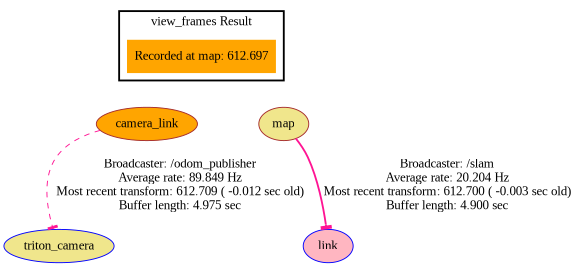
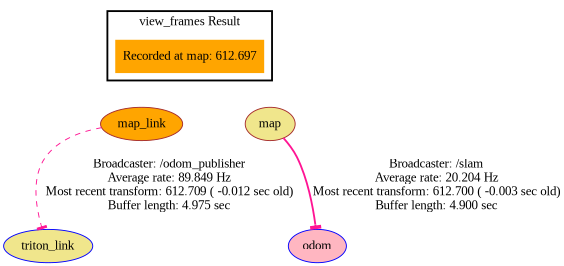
(147, 124) -> (142, 124)
(59, 246) -> (48, 246)
(328, 246) -> (317, 246)
